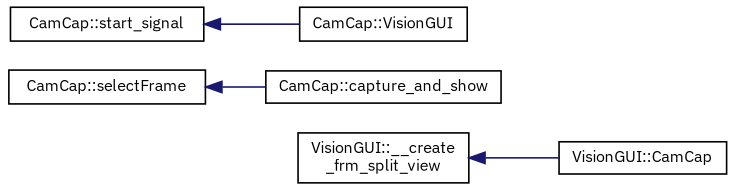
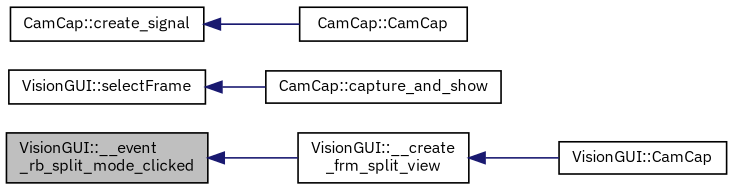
(107, 24) -> (107, 24)
(383, 24) -> (383, 24)
(107, 87) -> (107, 87)
none -> (107, 158)
